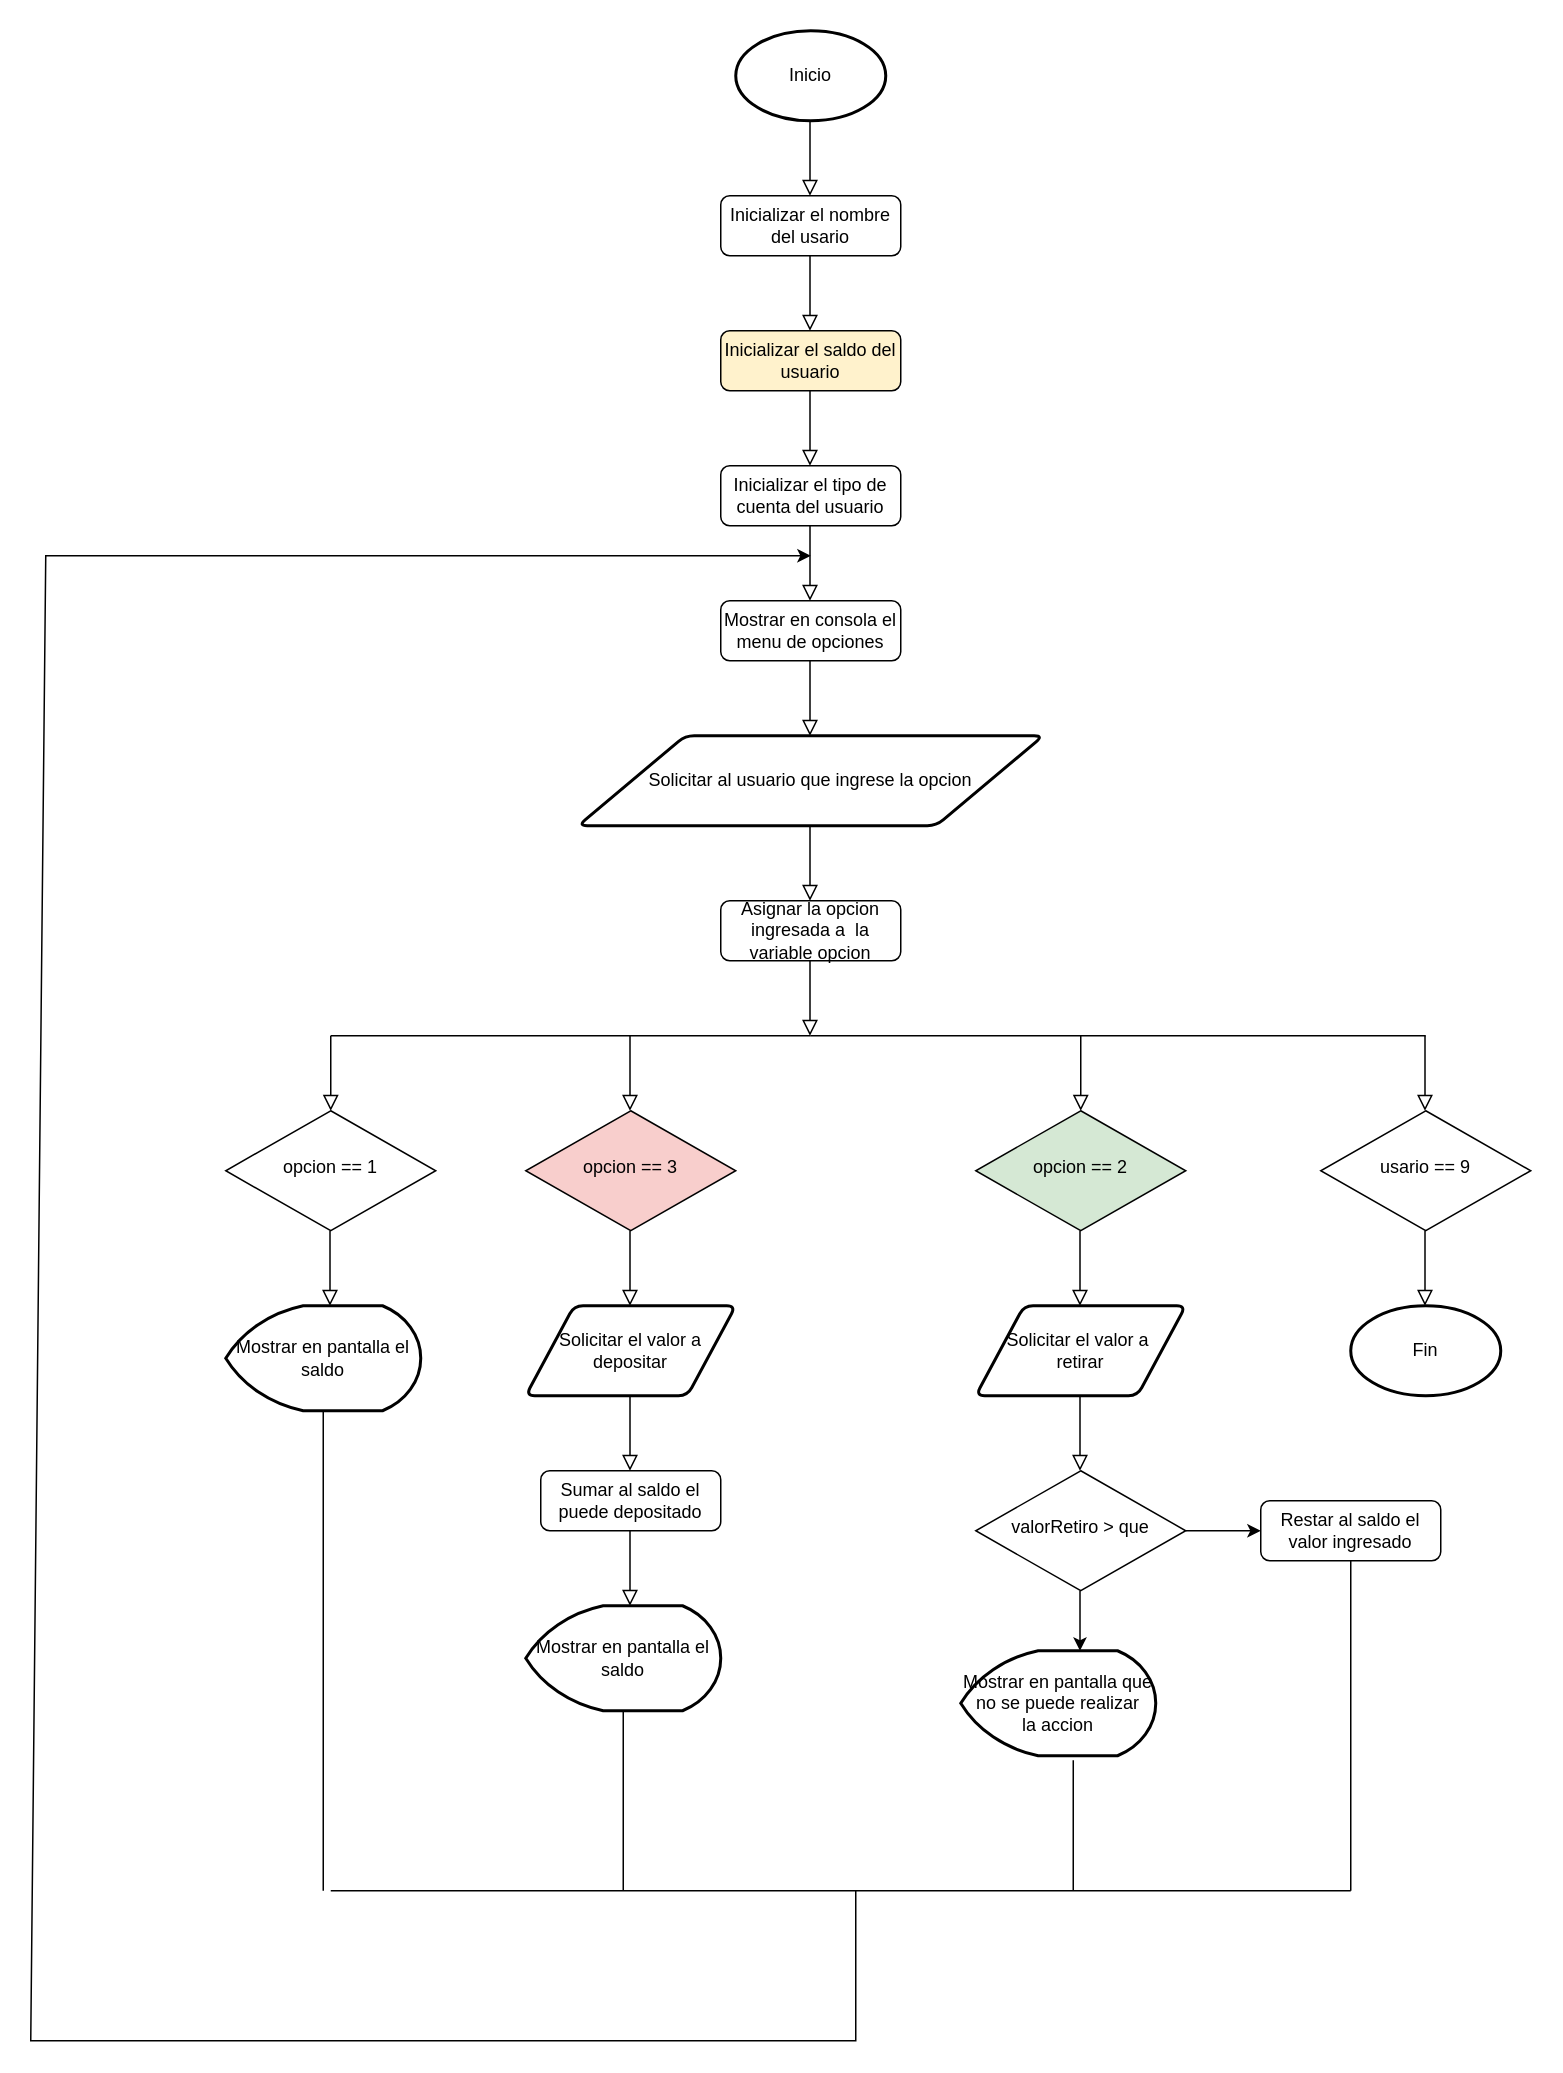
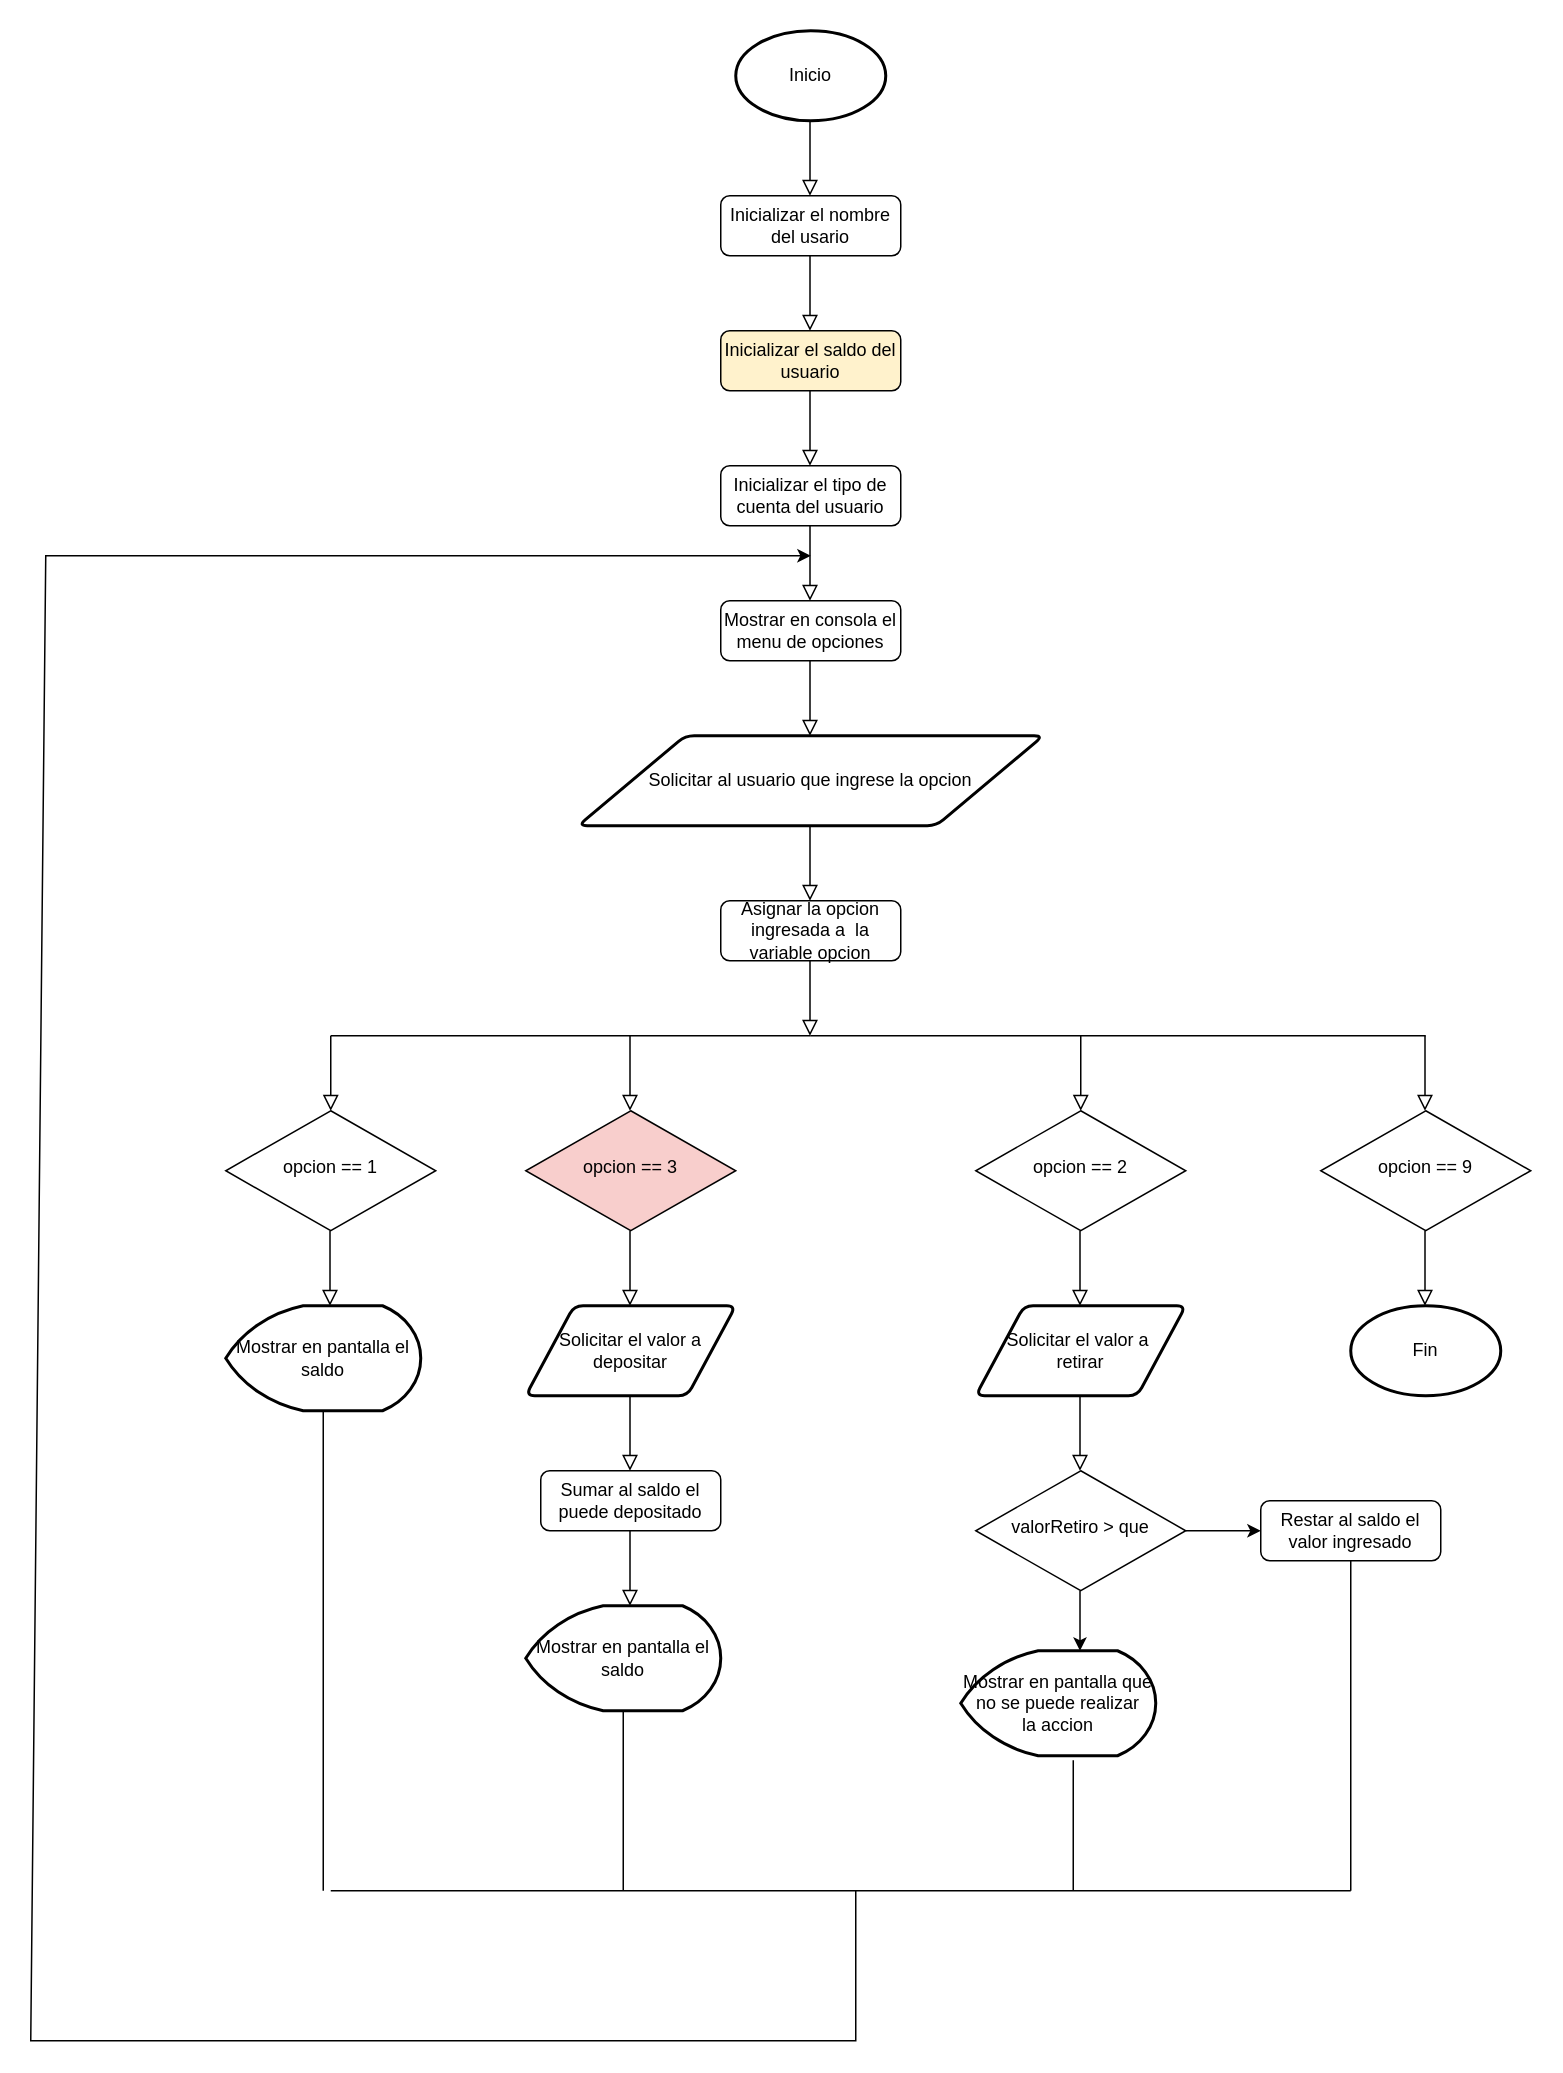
(1426, 1168) -> (1426, 1168)
(1081, 1171) -> (1081, 1171)
